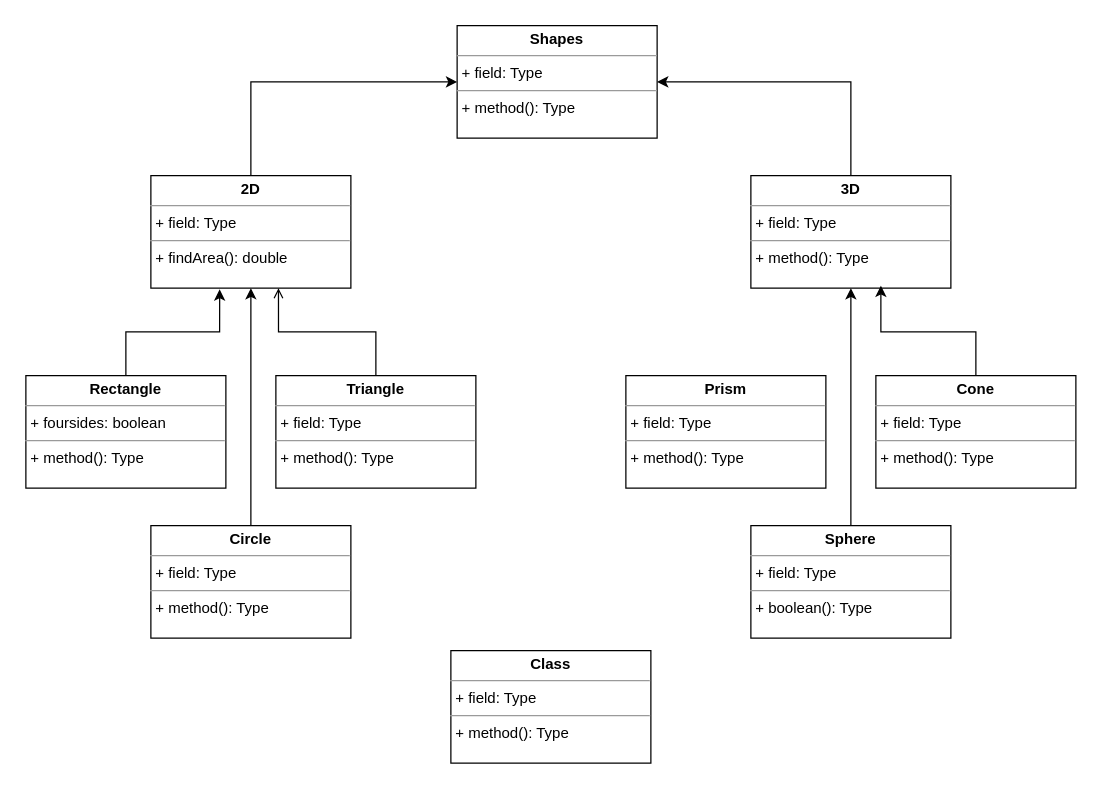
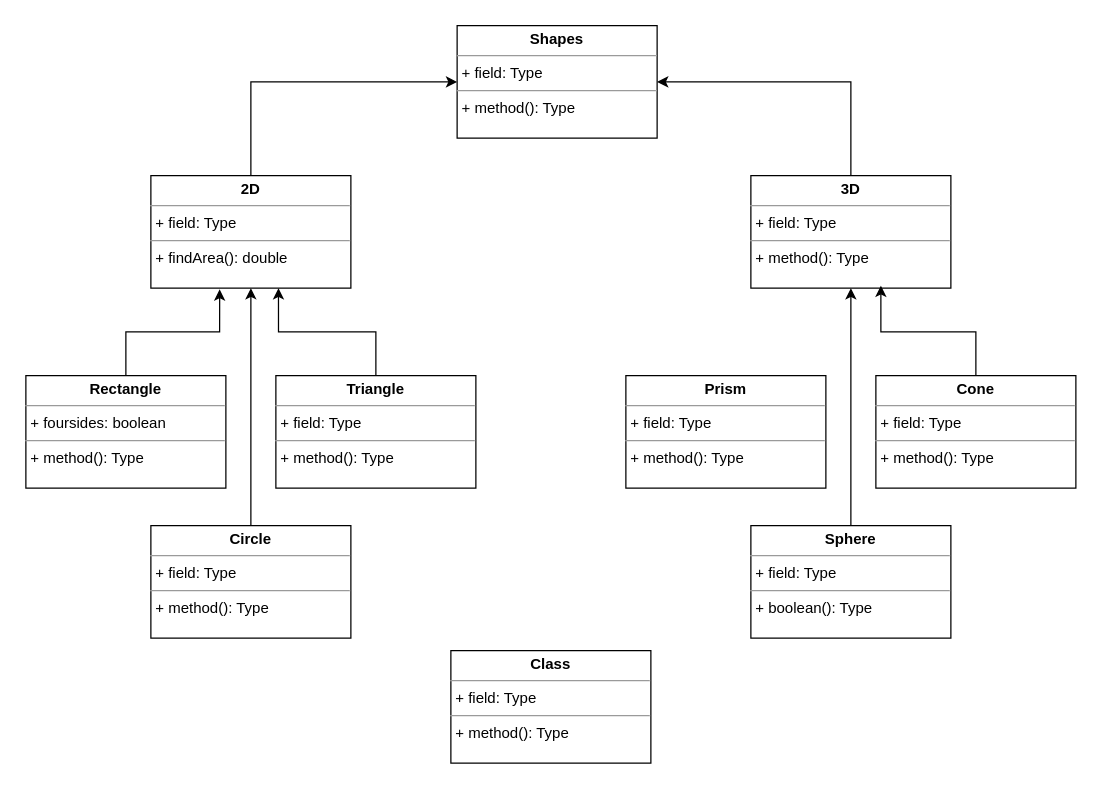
(278, 295) -> (278, 298)
